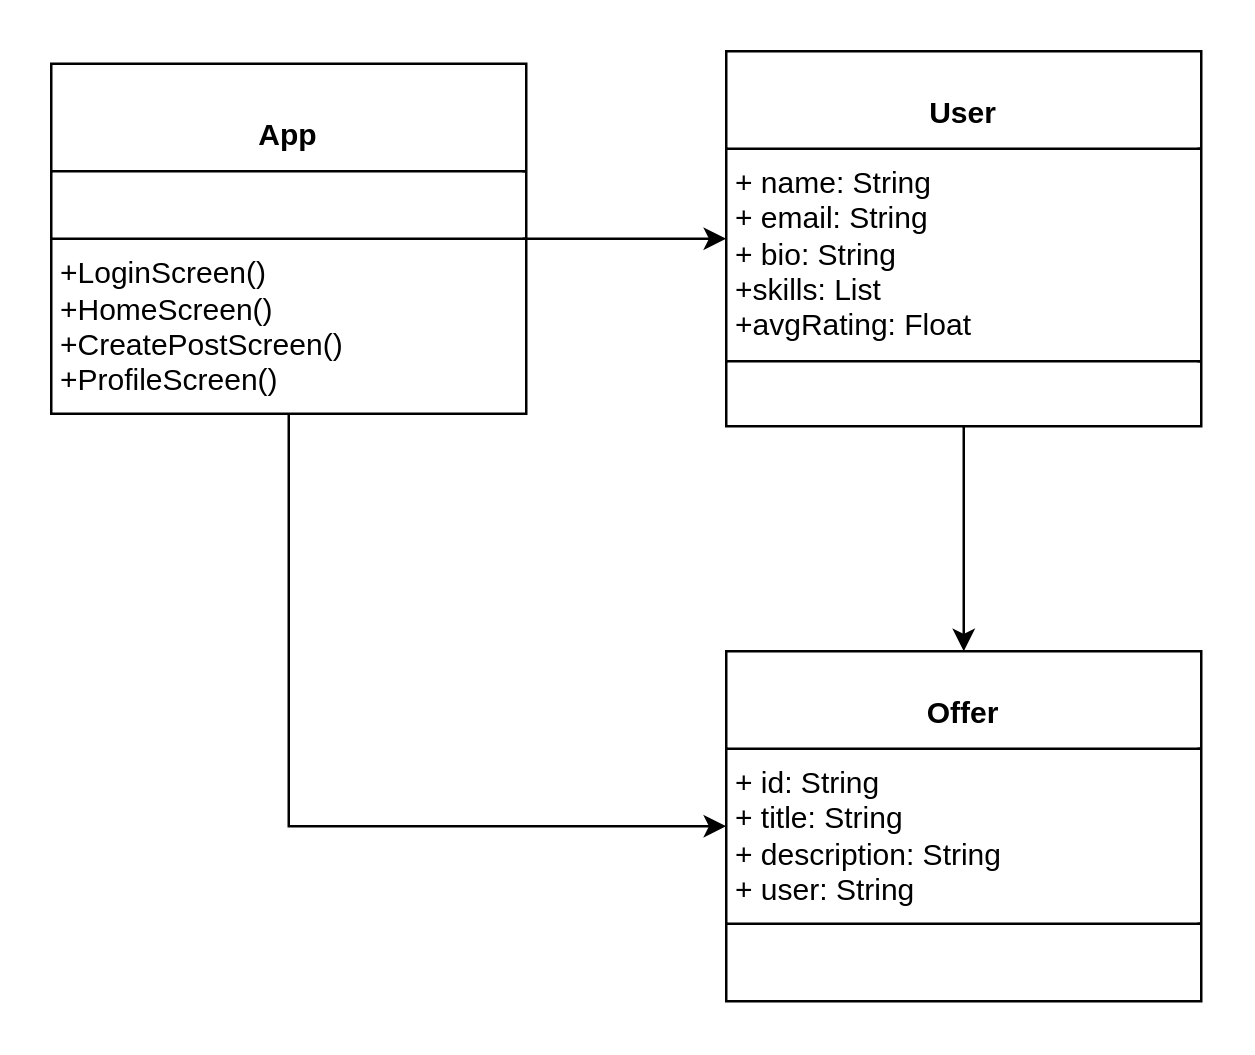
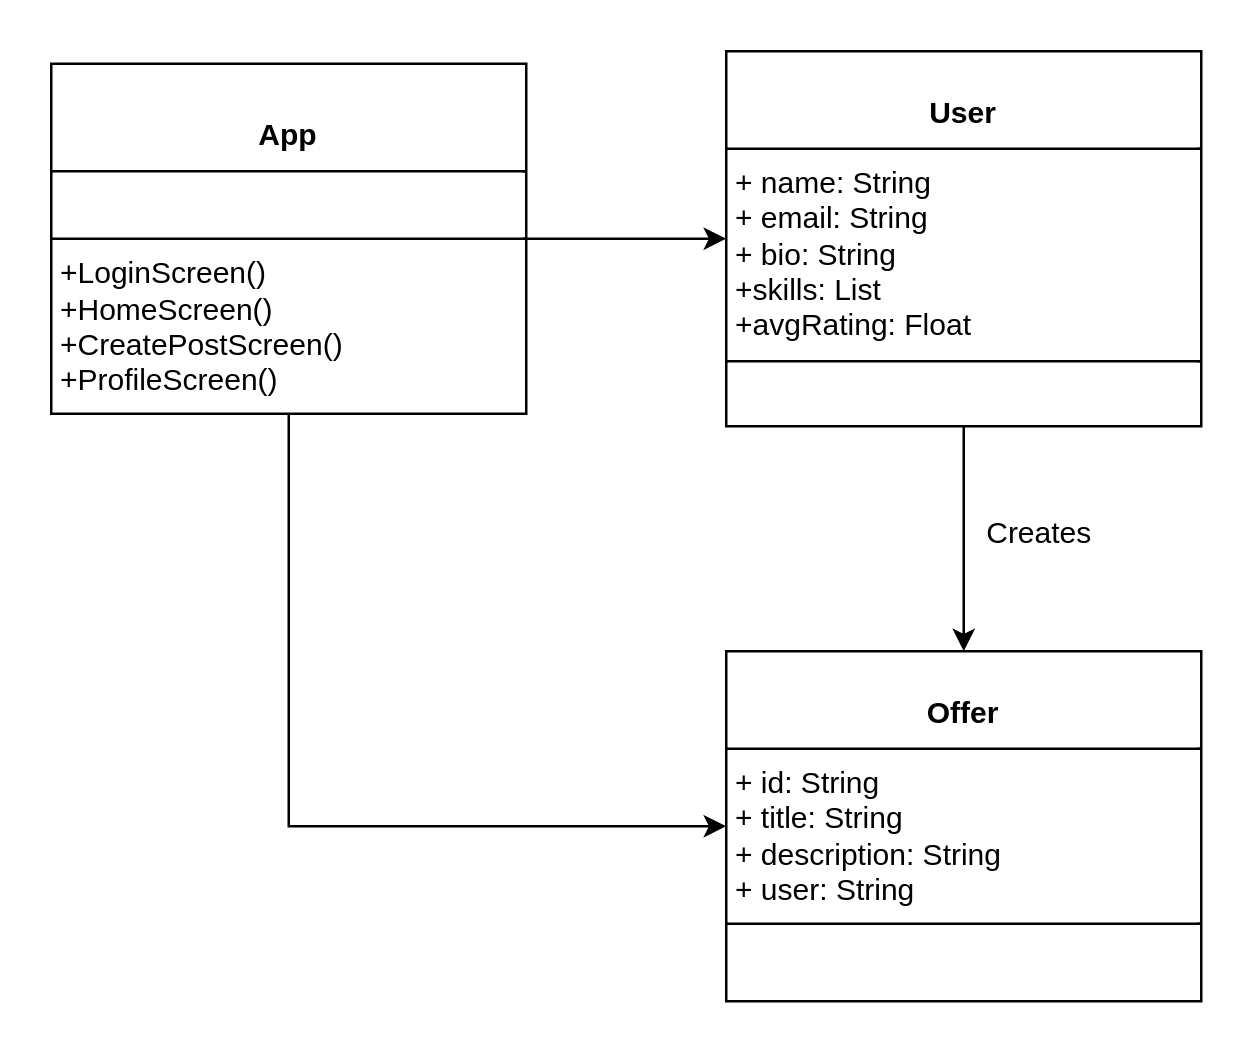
none -> (1039, 534)
